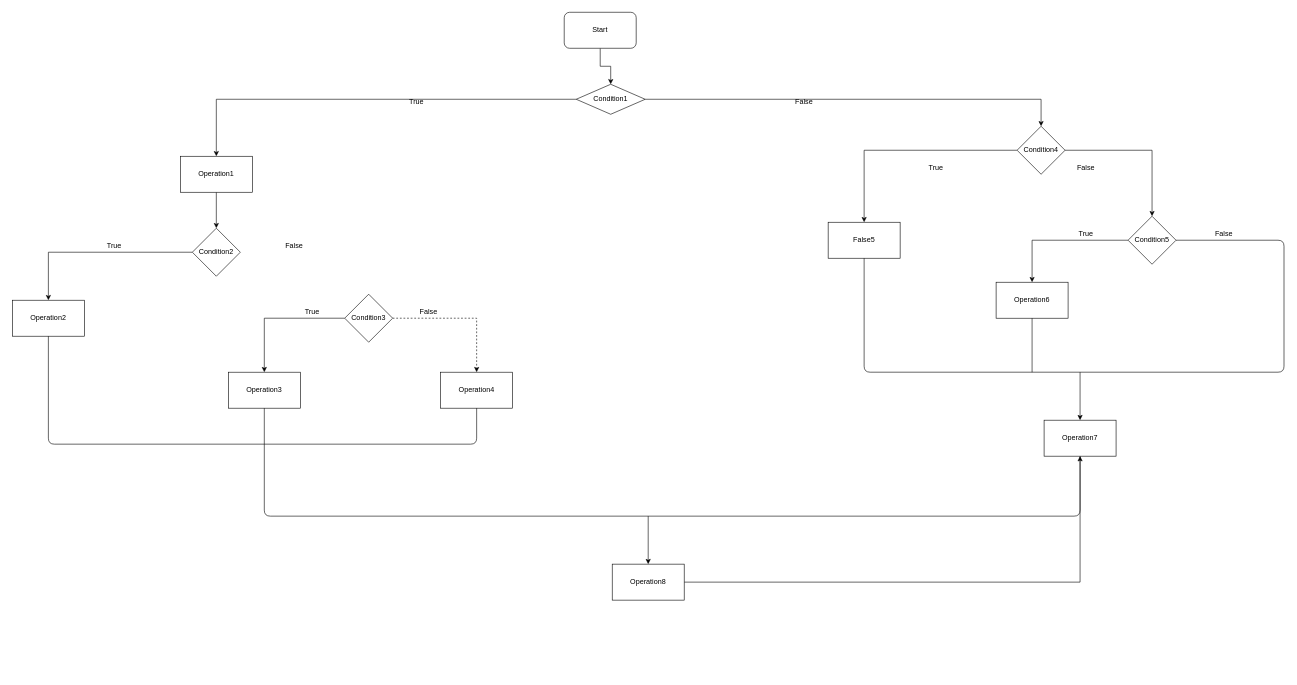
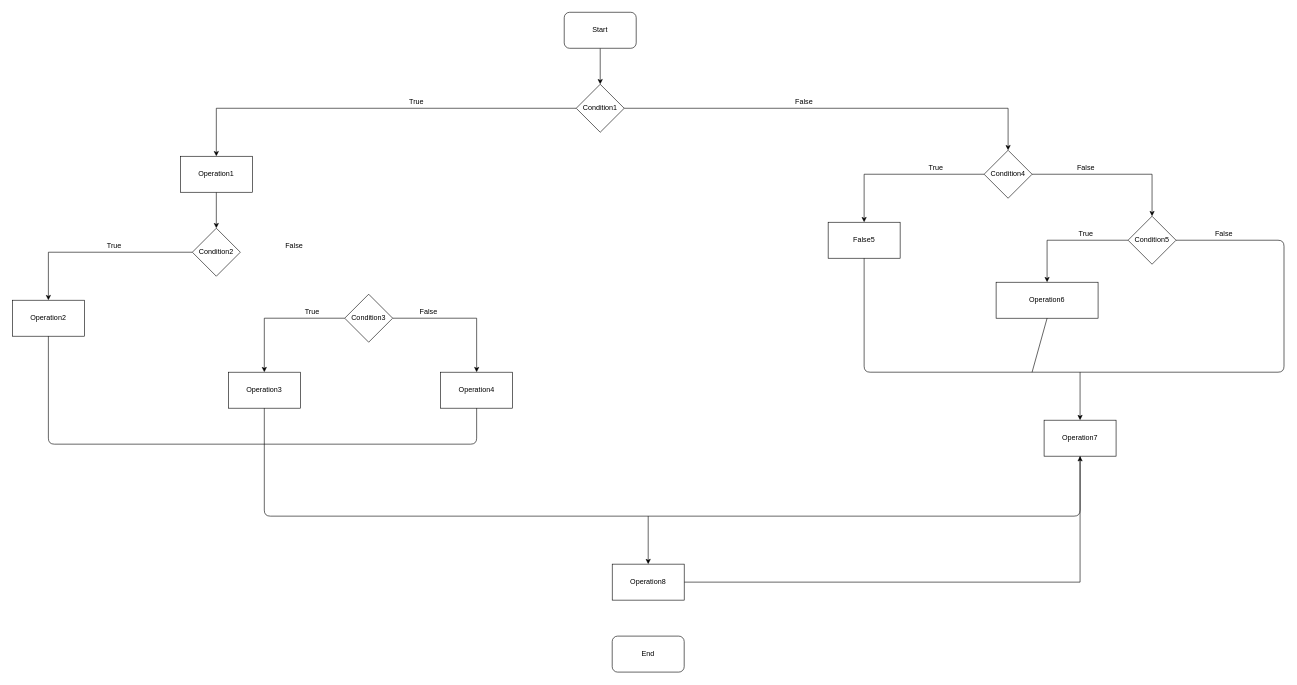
(611, 99) -> (600, 108)
(1041, 150) -> (1008, 174)
(1032, 300) -> (1047, 300)
(460, 318) -> (460, 318)
none -> (648, 654)
